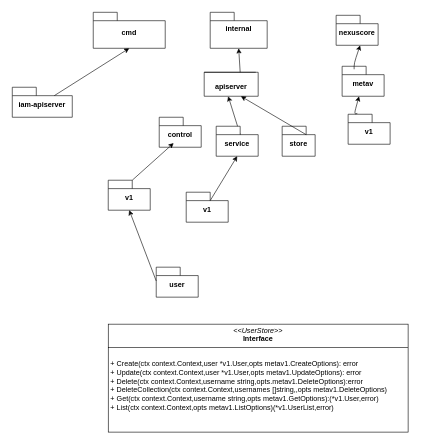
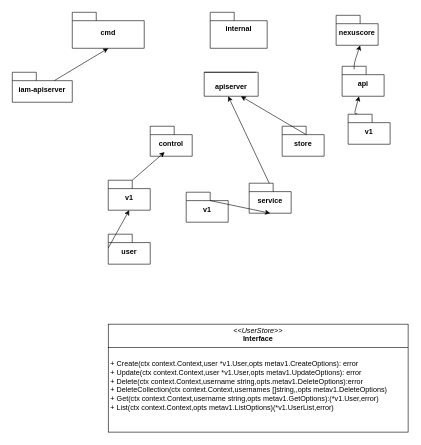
(129, 30) -> (108, 30)
(239, 59) -> none
(363, 84) -> (363, 84)
(42, 102) -> (42, 87)
(180, 132) -> (171, 141)
(237, 141) -> (270, 198)
(299, 141) -> (303, 141)
(177, 282) -> (129, 249)
